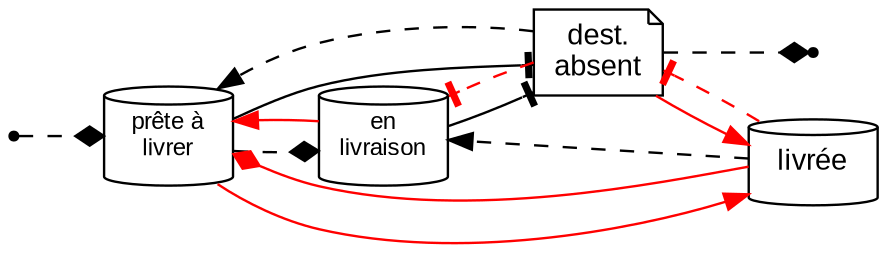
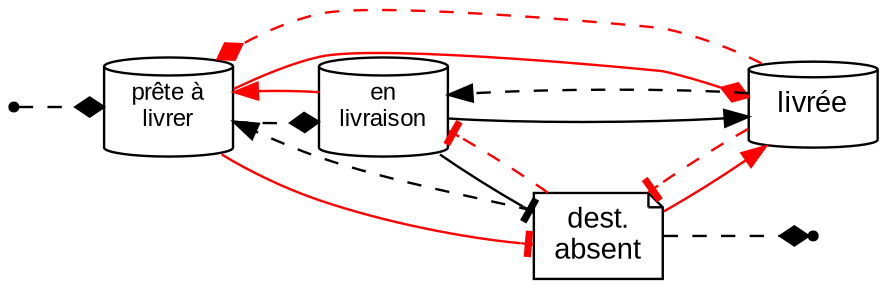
(374, 76) -> (366, 214)
none -> (586, 122)
(503, 199) -> (503, 15)
(468, 243) -> (476, 56)
